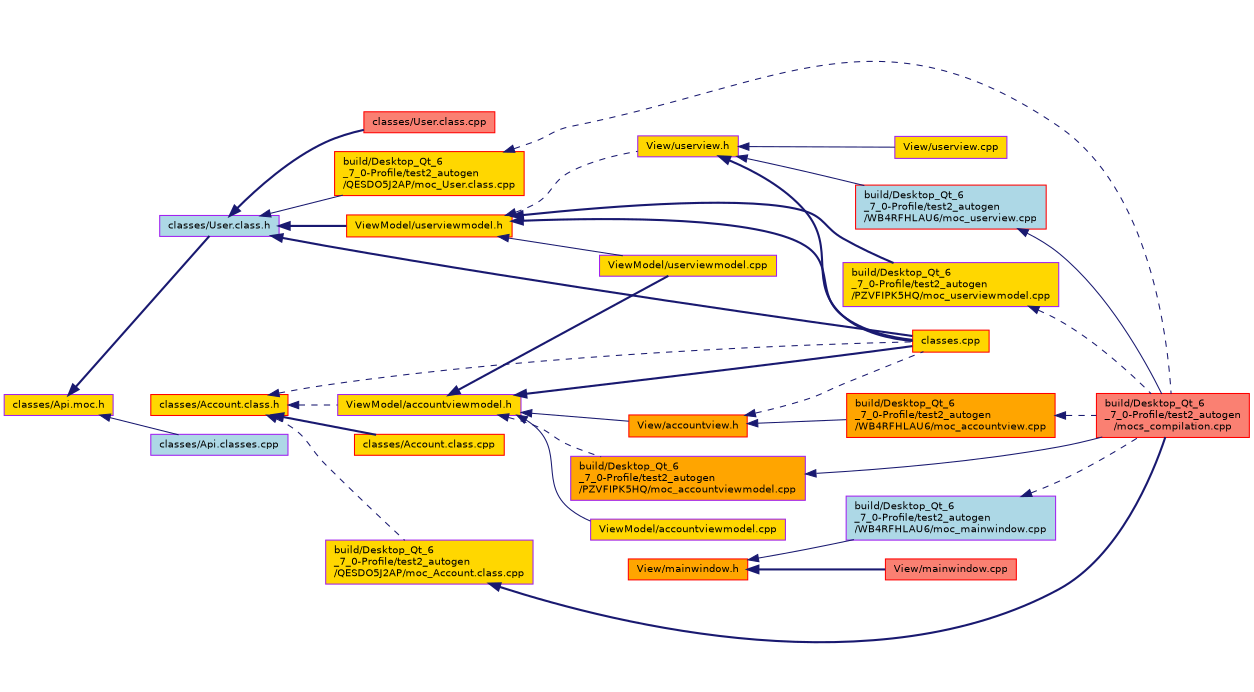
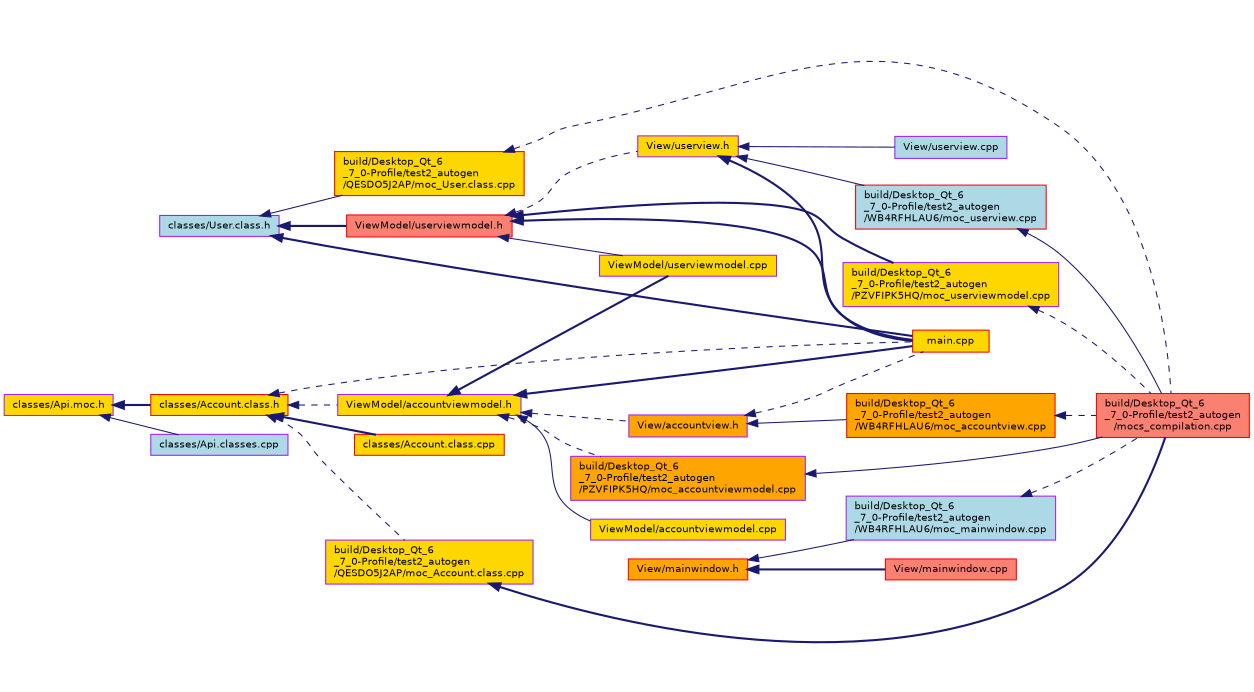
(429, 122) -> none
(951, 147) -> (951, 147)
(429, 226) -> (429, 226)
(143, 311) -> (137, 405)
(951, 341) -> (951, 341)
(580, 417) -> (580, 417)
(688, 426) -> (688, 426)
